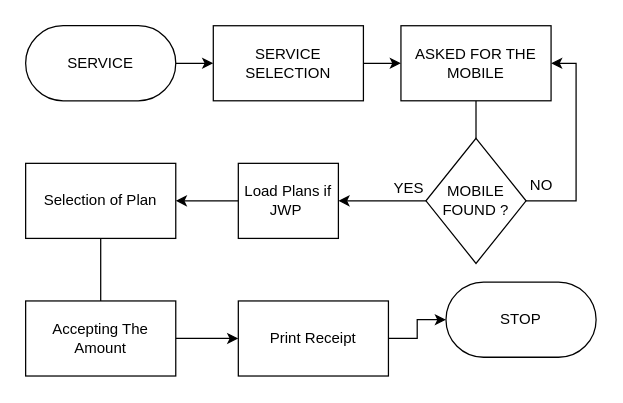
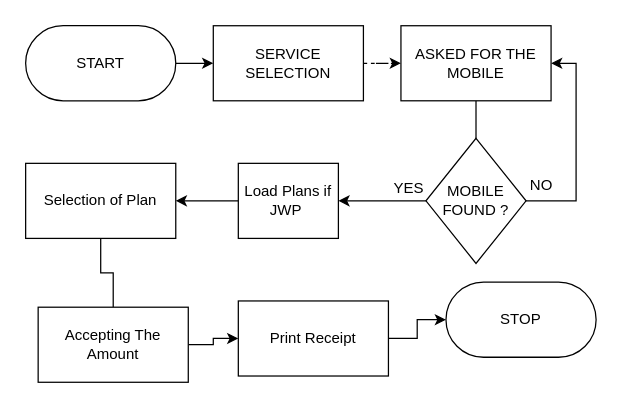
(101, 63) -> (101, 63)
(371, 63) -> (371, 63)
(101, 338) -> (113, 344)
